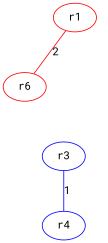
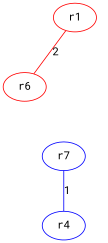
(64, 156) -> (64, 156)
